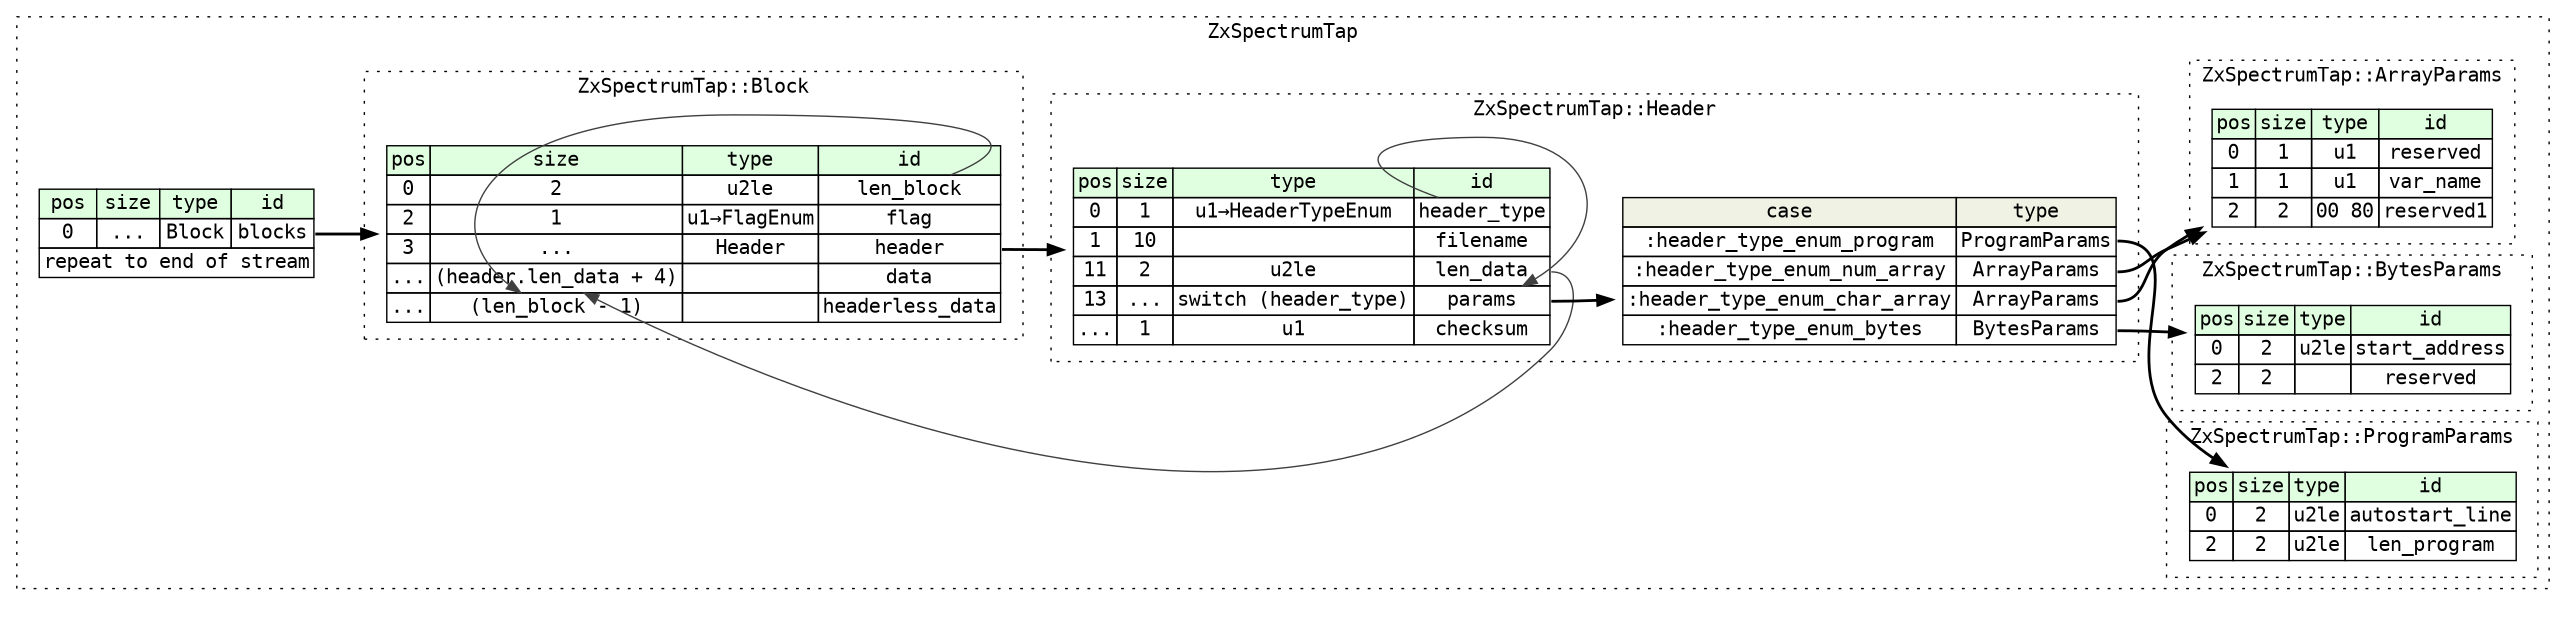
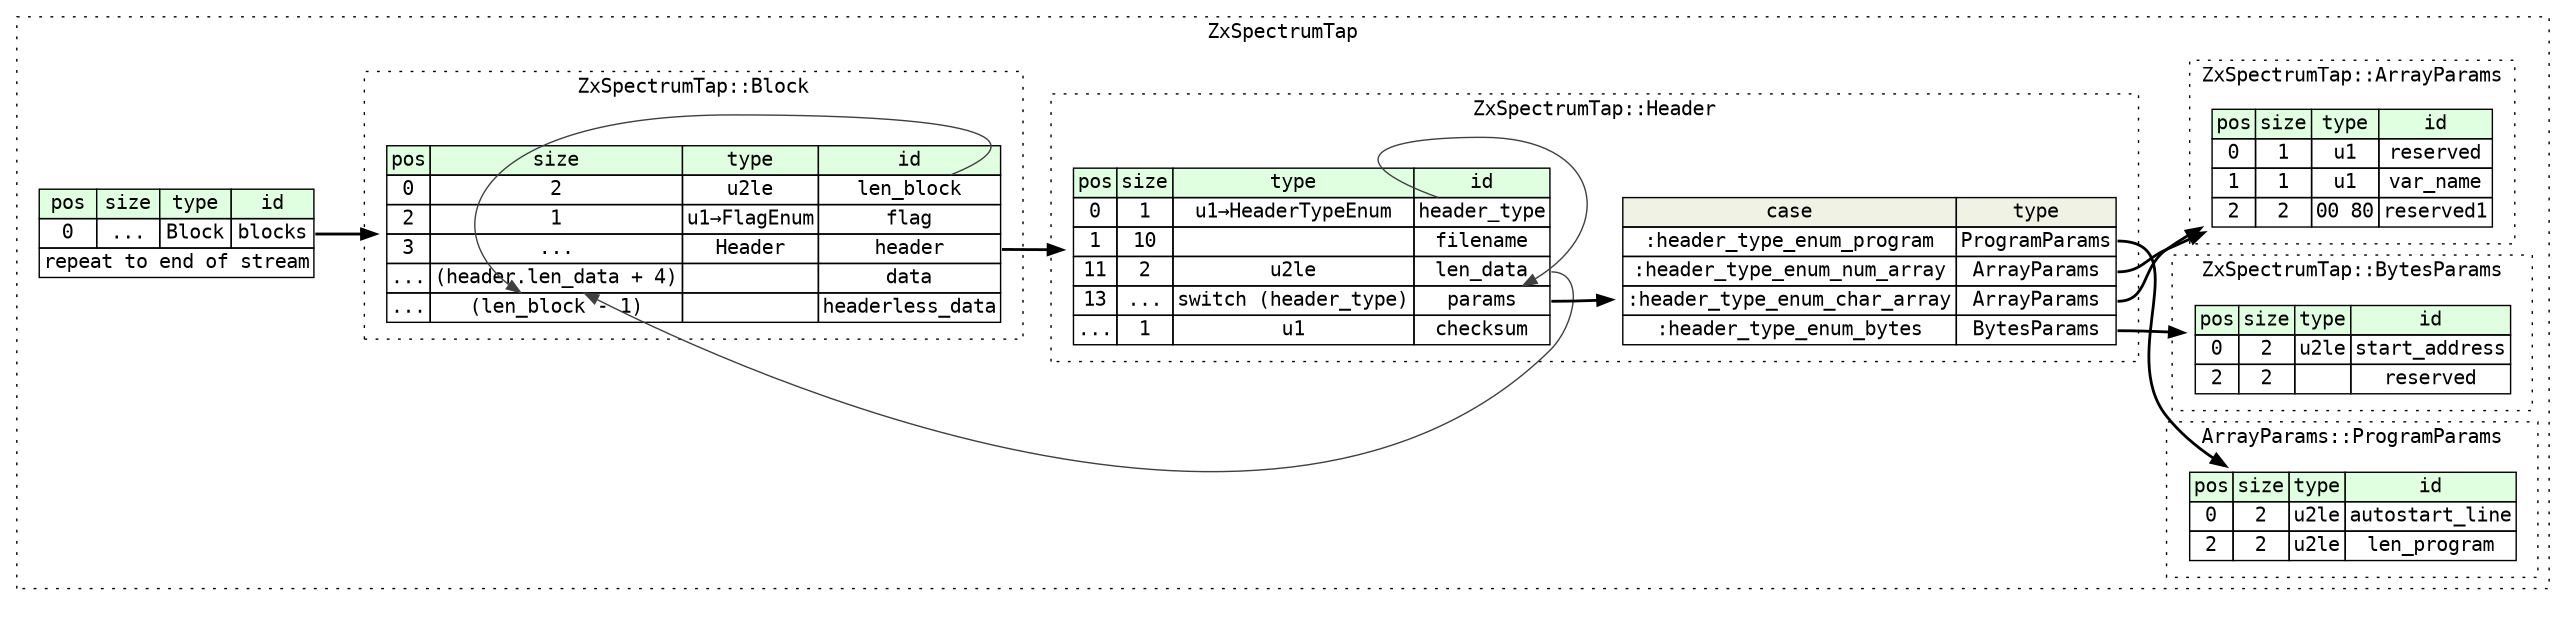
(2352, 438) -> (2352, 438)
